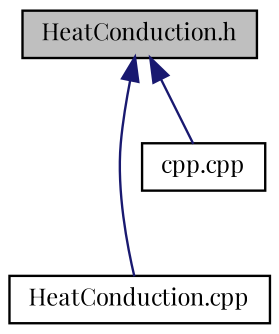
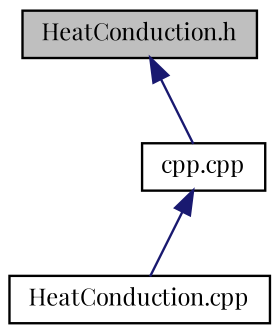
(120, 179) -> (166, 244)
